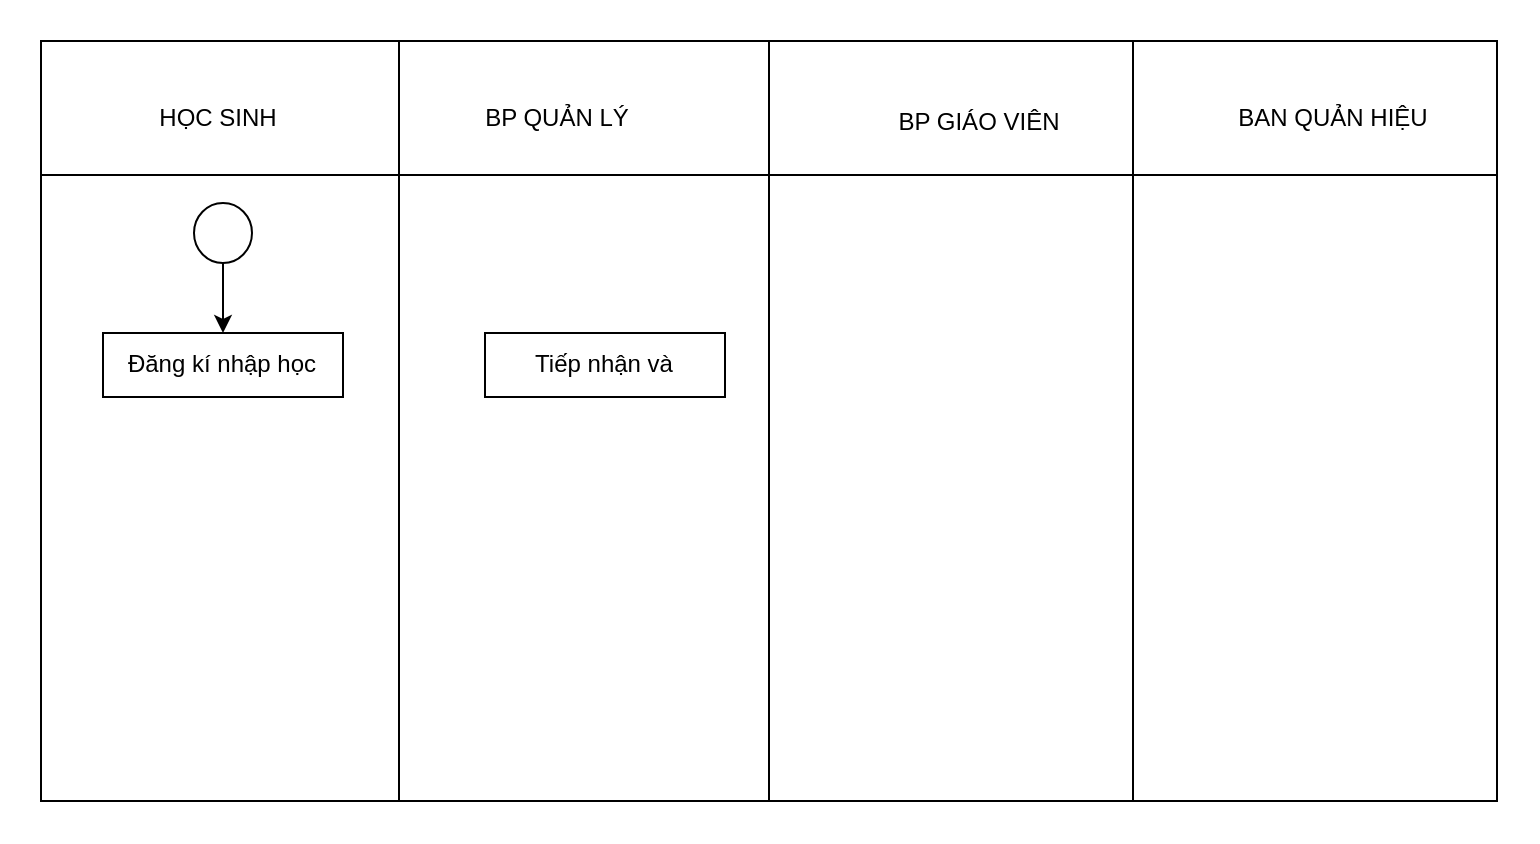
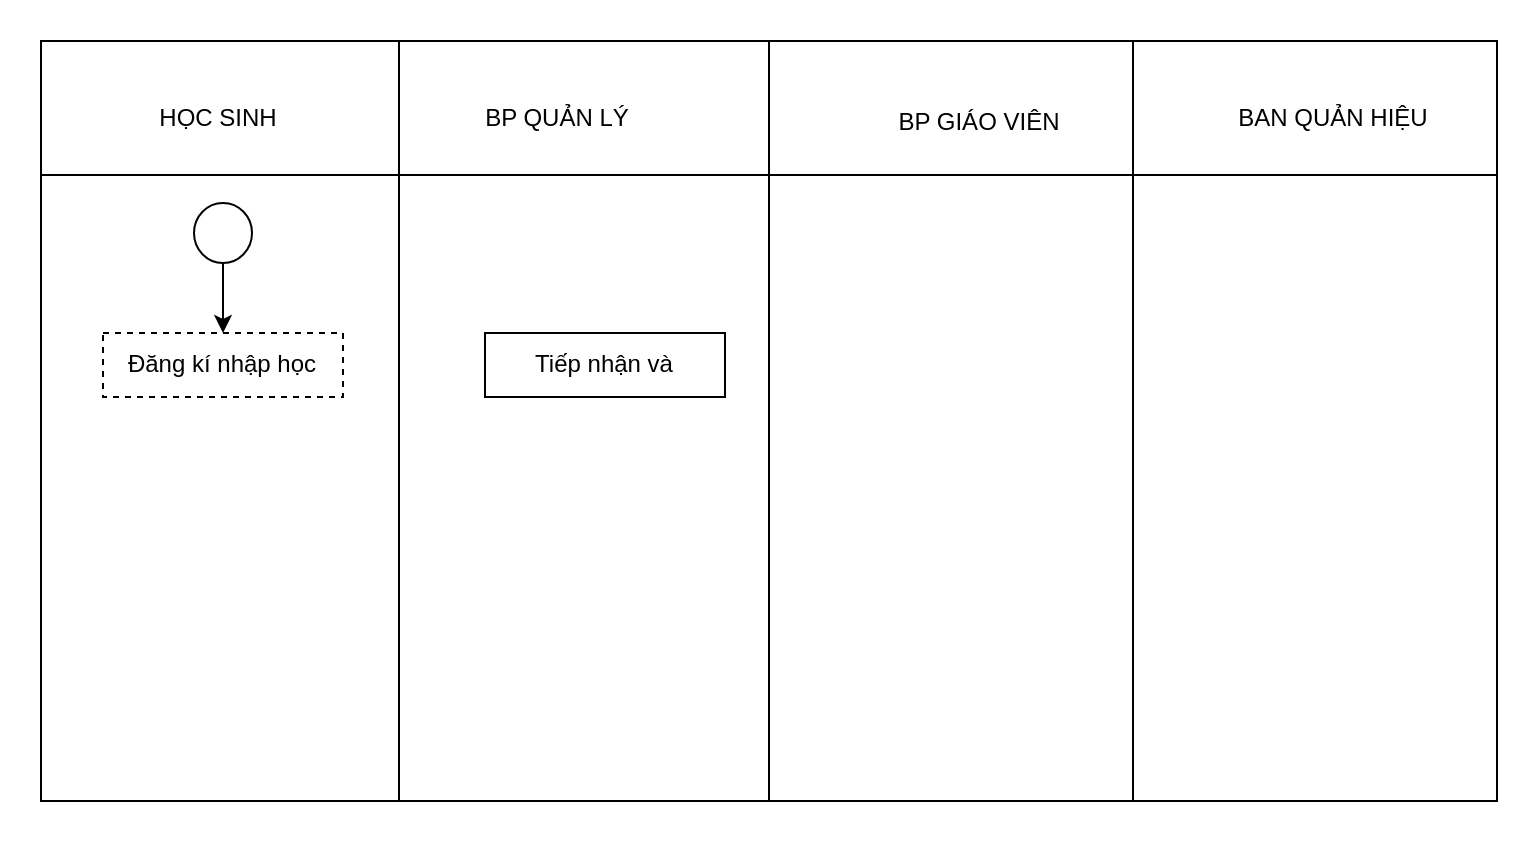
(223, 365) -> (223, 365)
